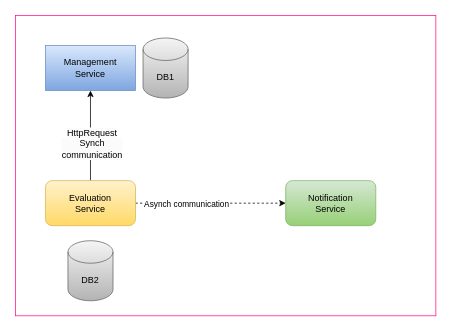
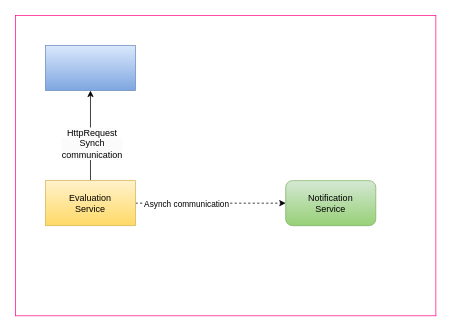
(90, 68) -> none
(165, 68) -> none
(90, 203) -> (90, 203)
(90, 270) -> none
